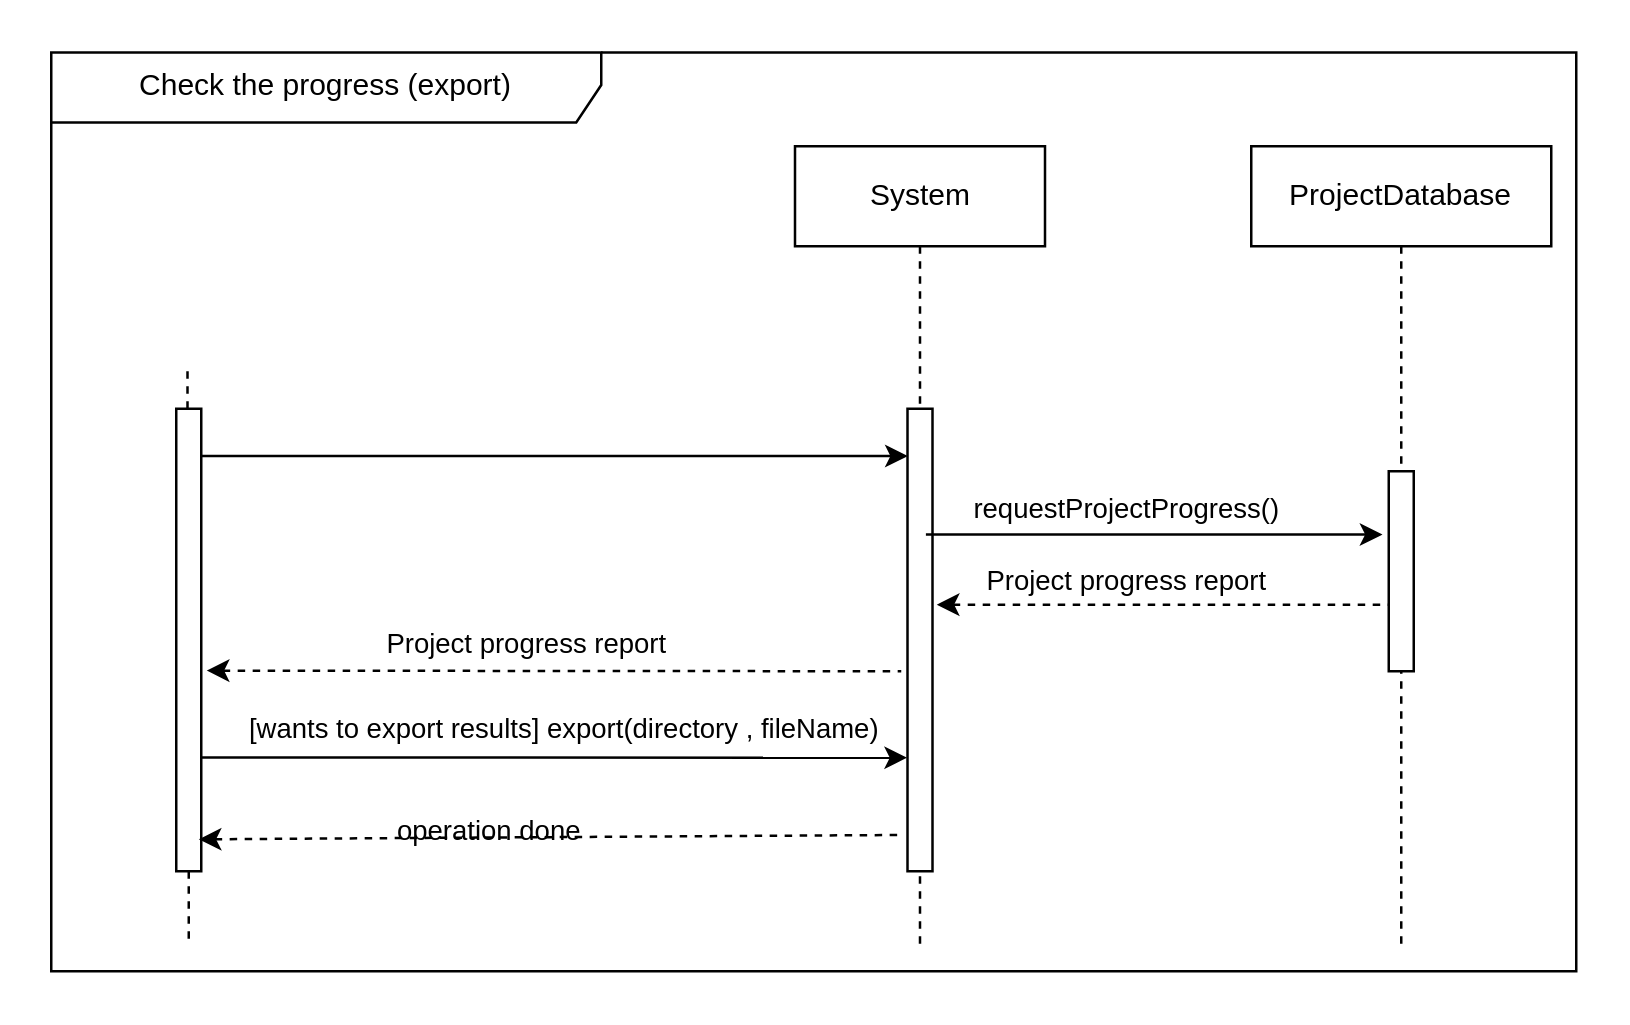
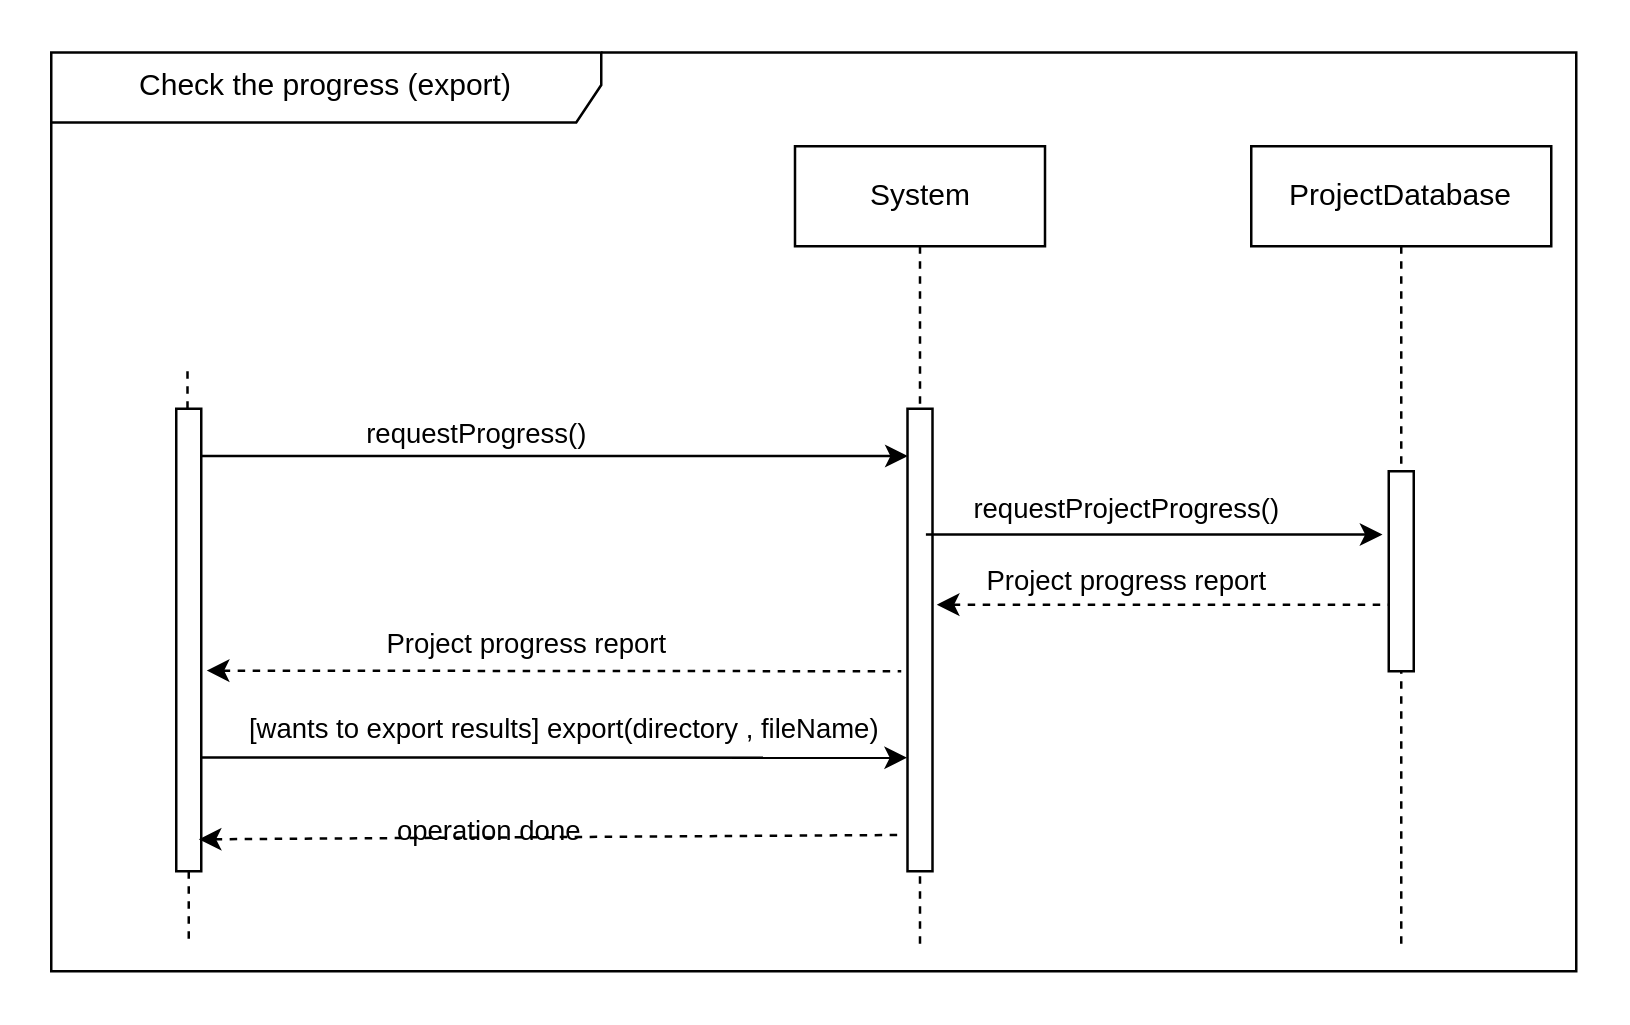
none -> (476, 434)
